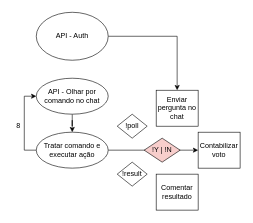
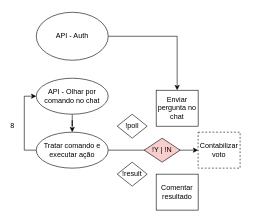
(18, 126) -> (12, 126)
(219, 150) -> (219, 150)
